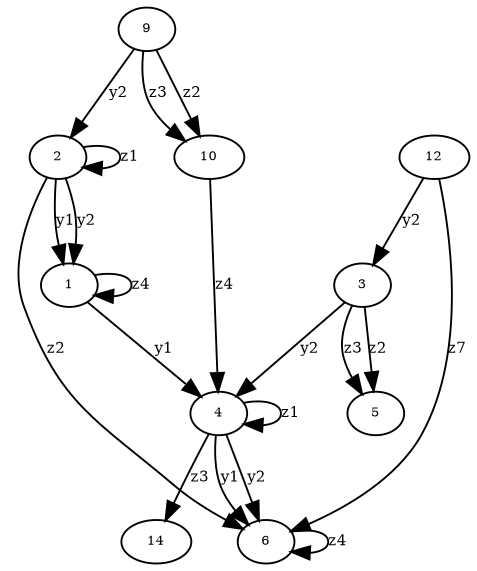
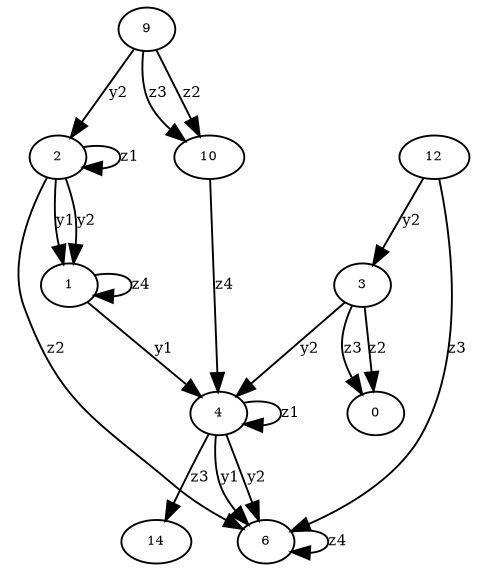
(457, 349) -> (457, 349)
(376, 413) -> (376, 413)
